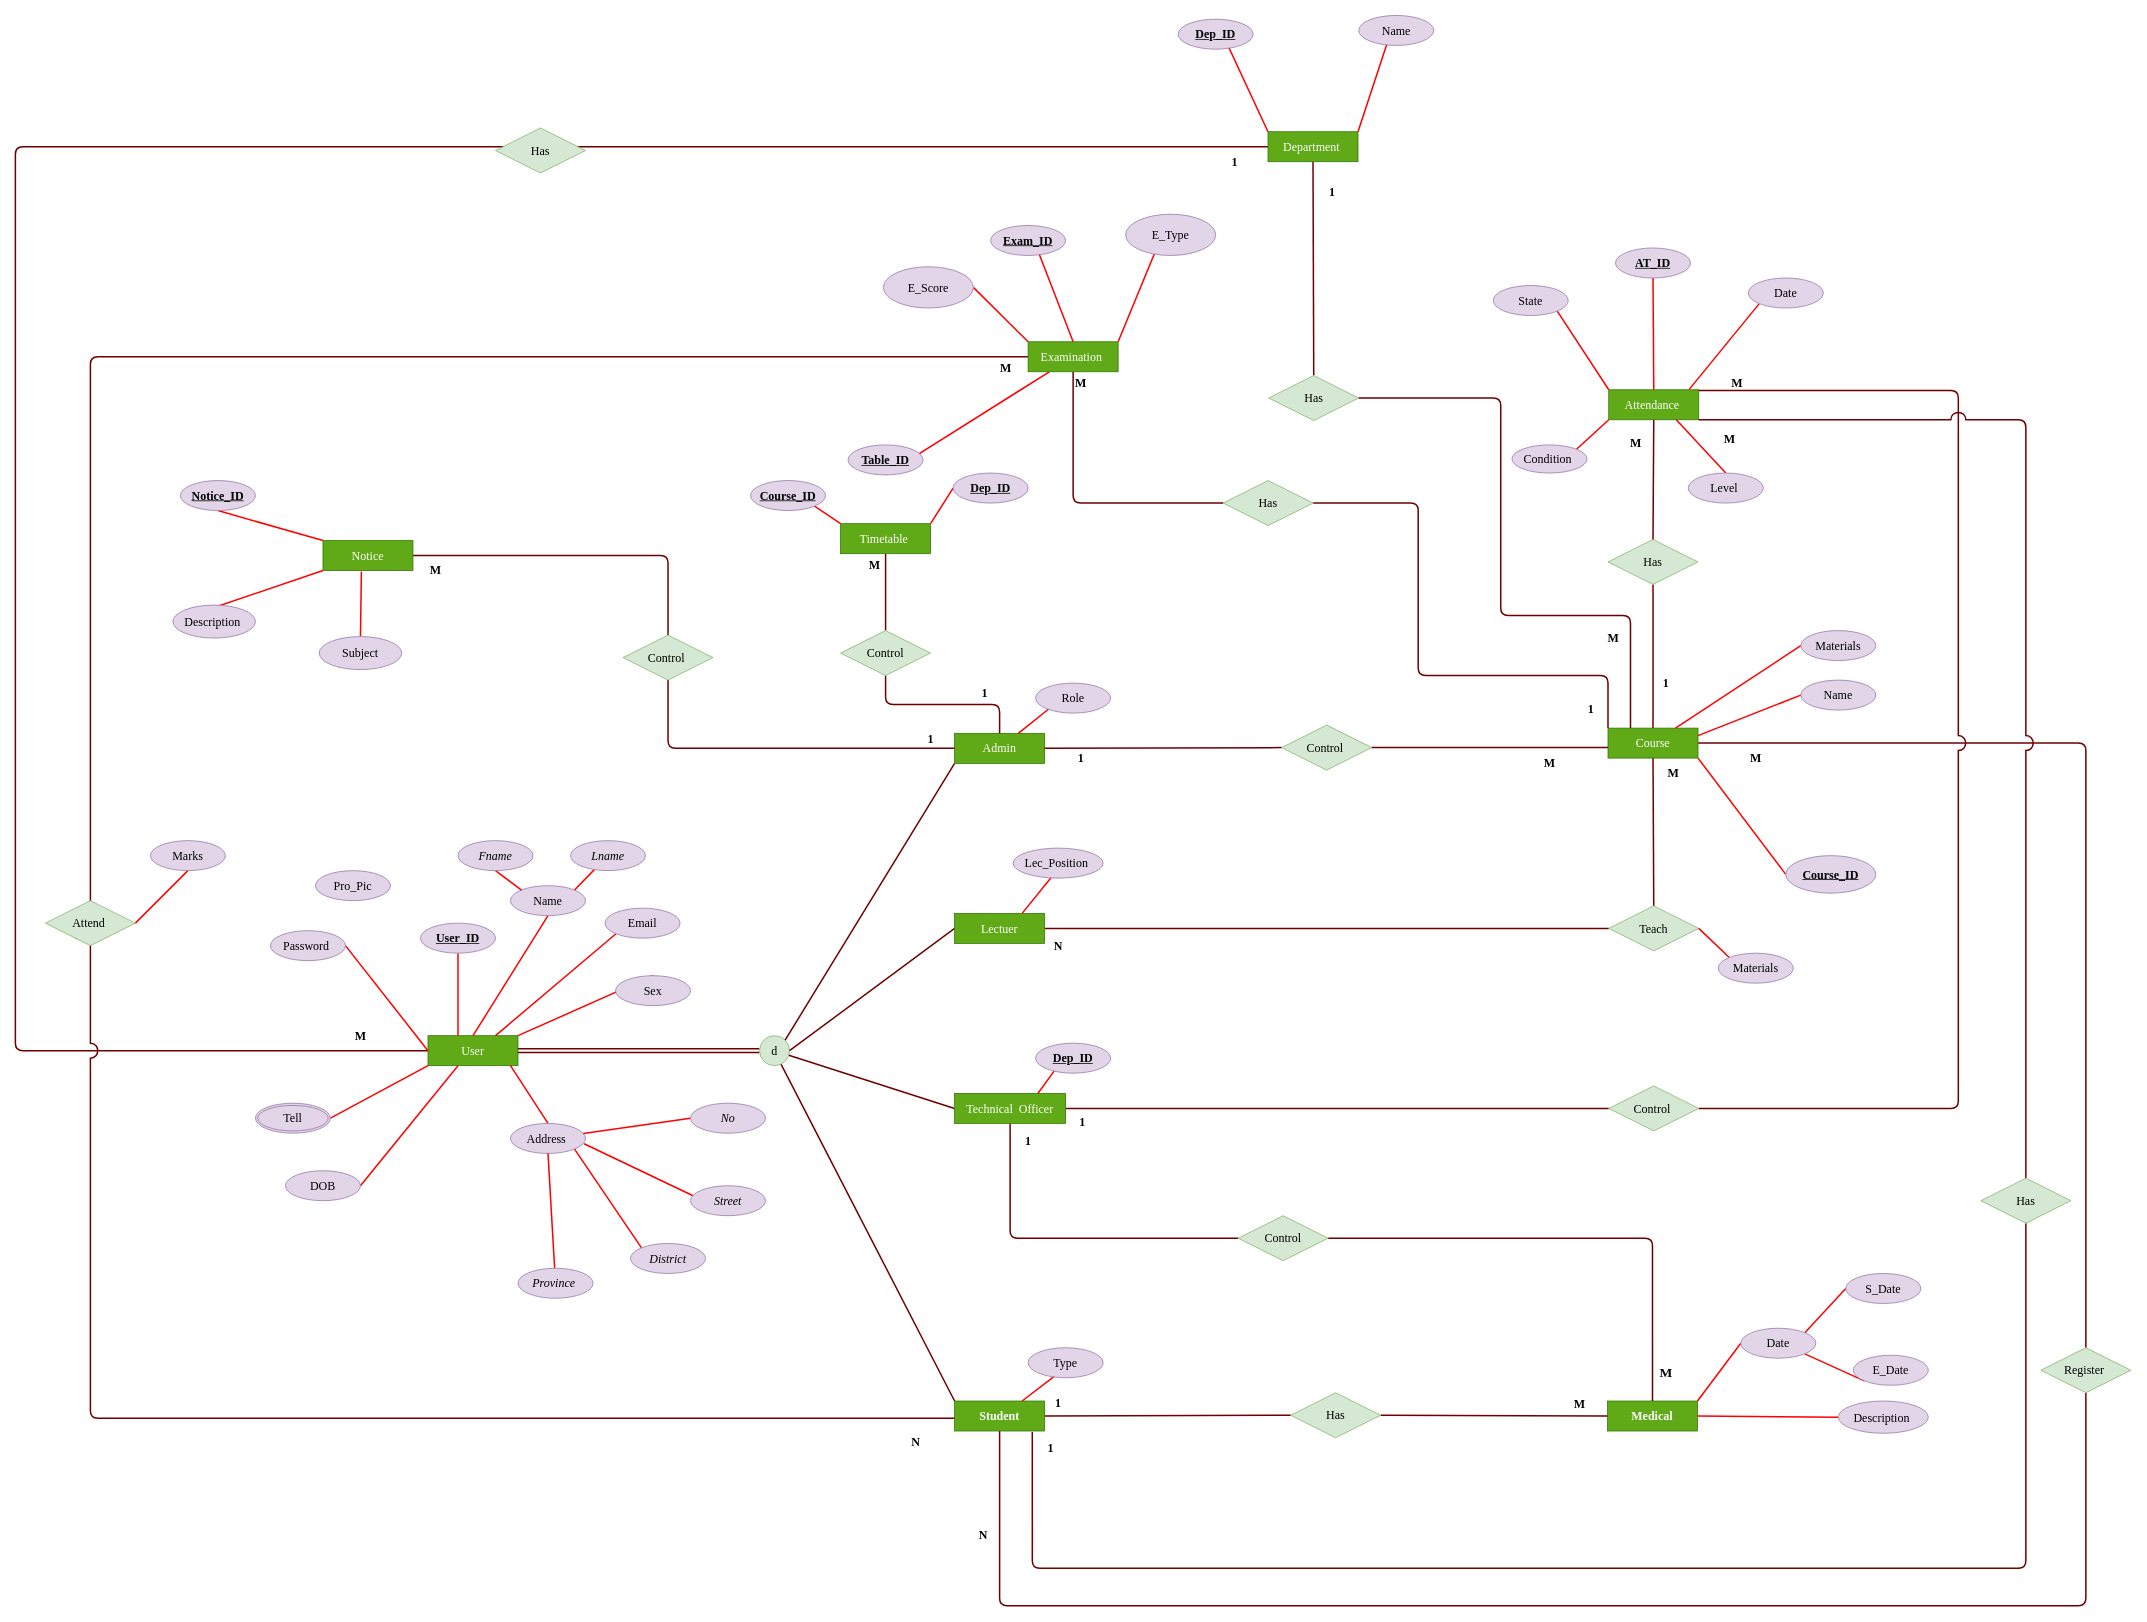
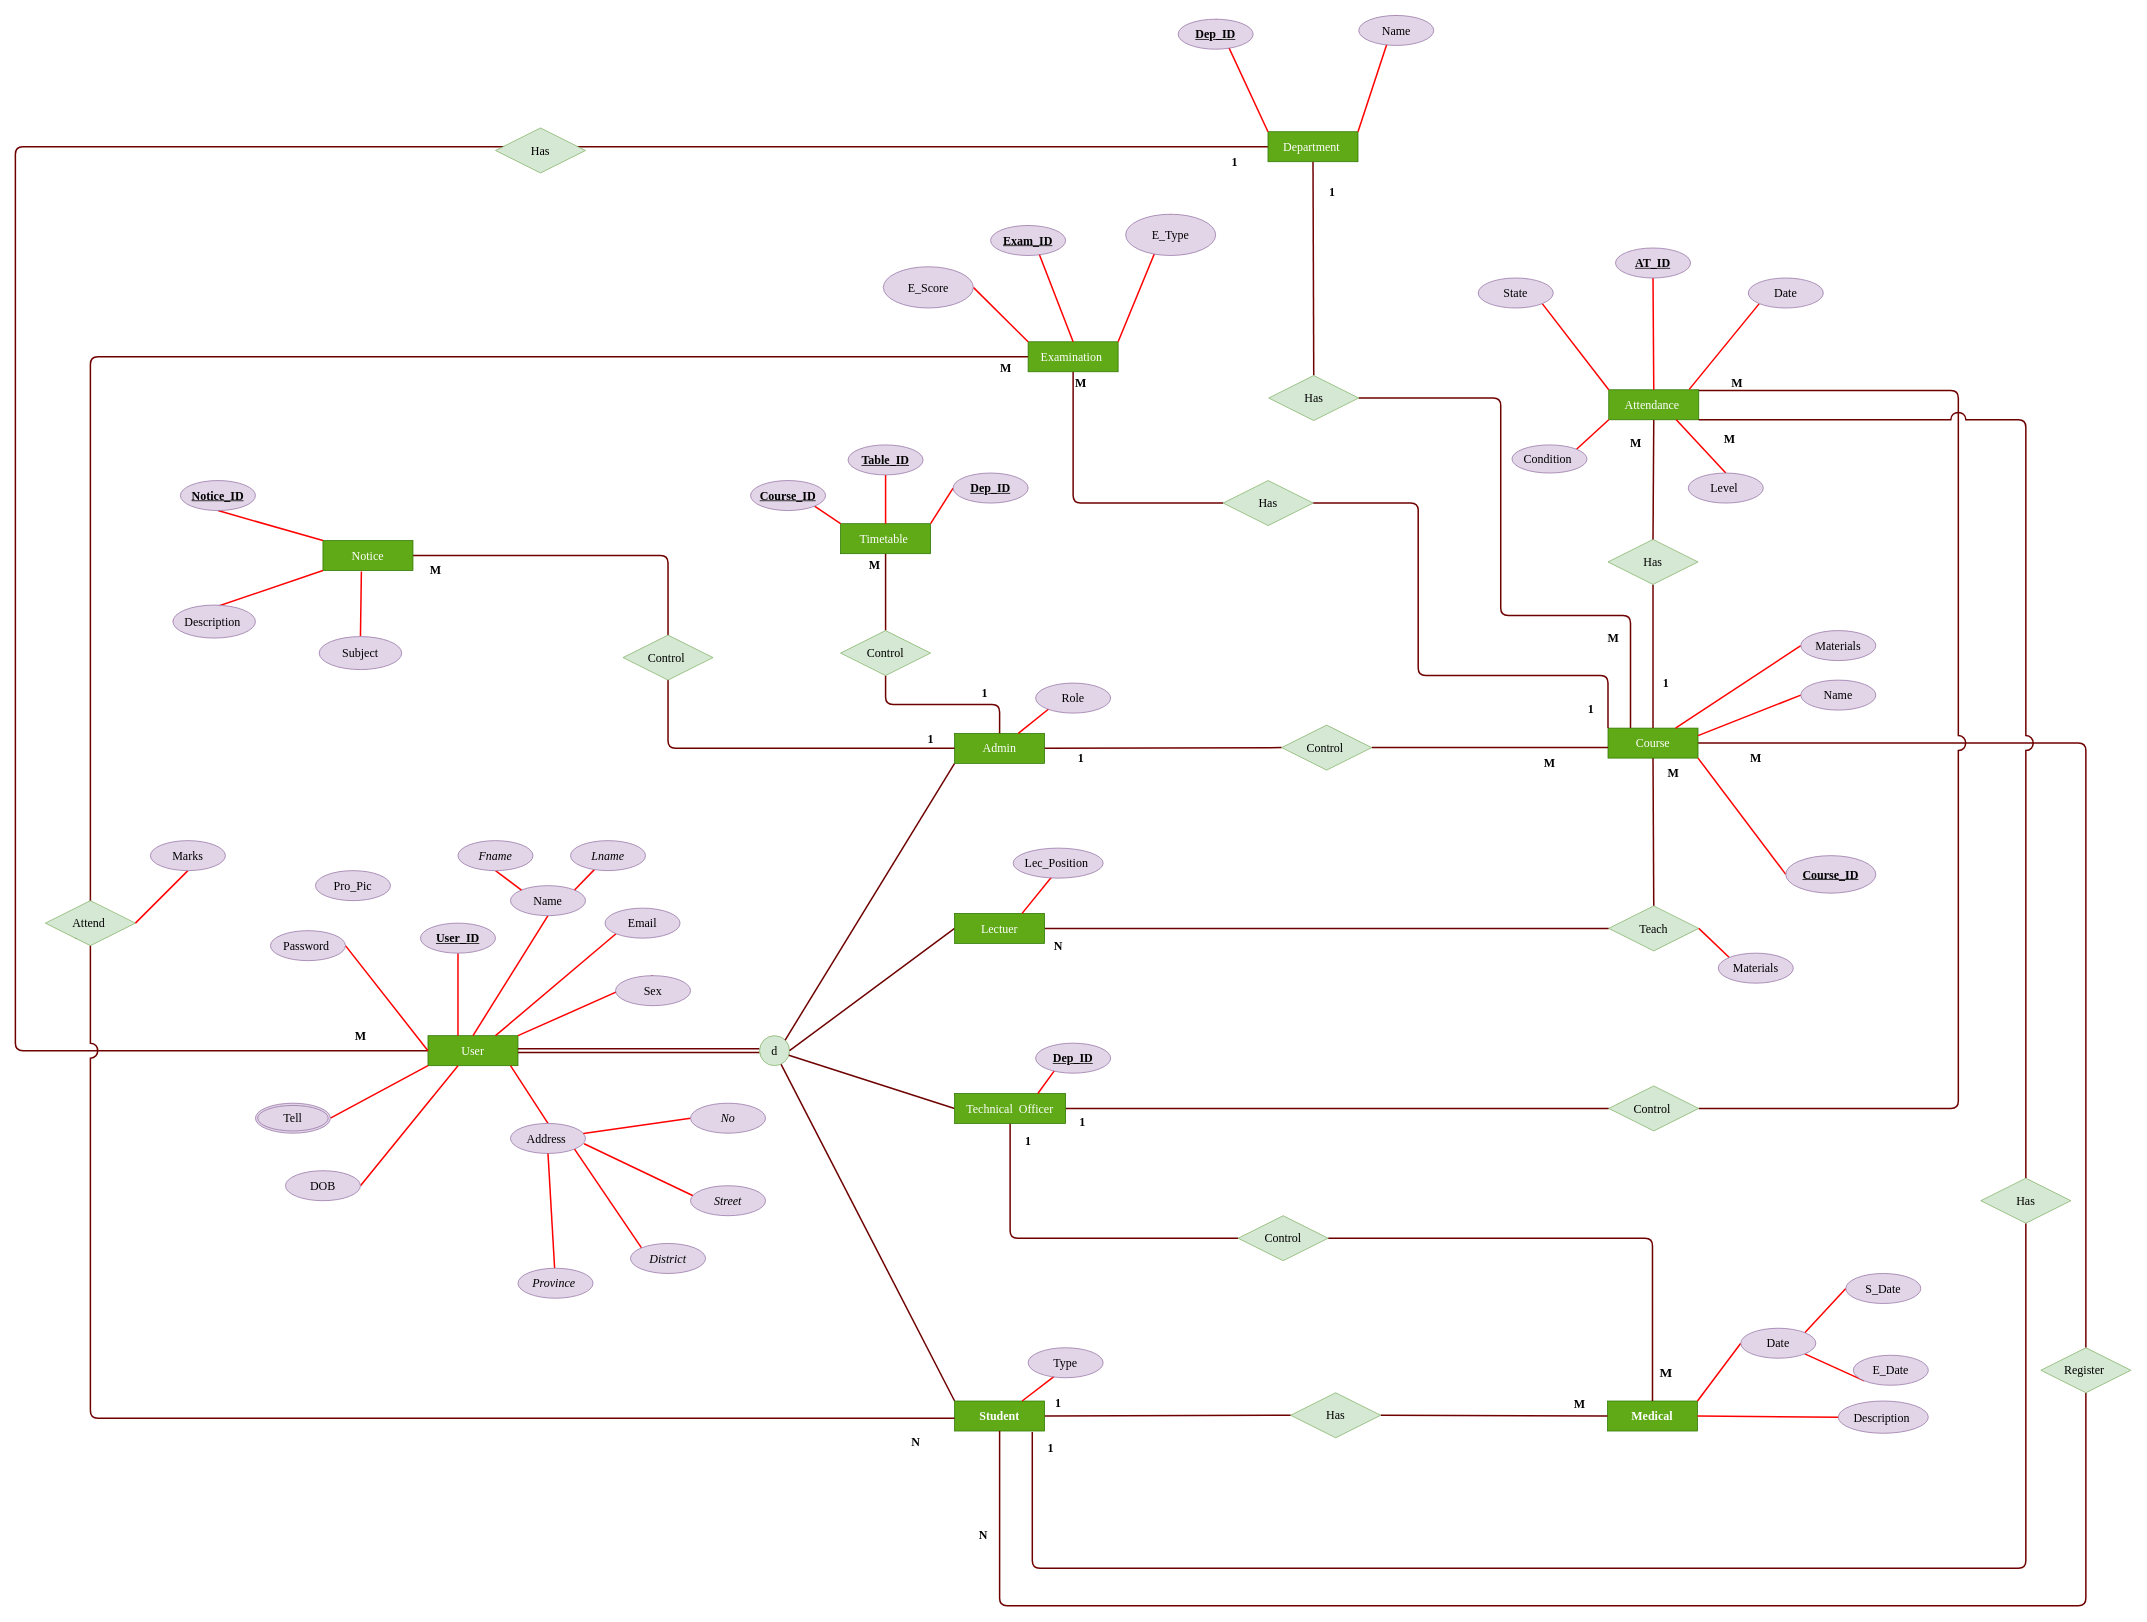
(1530, 300) -> (1515, 293)
(983, 413) -> (885, 499)
